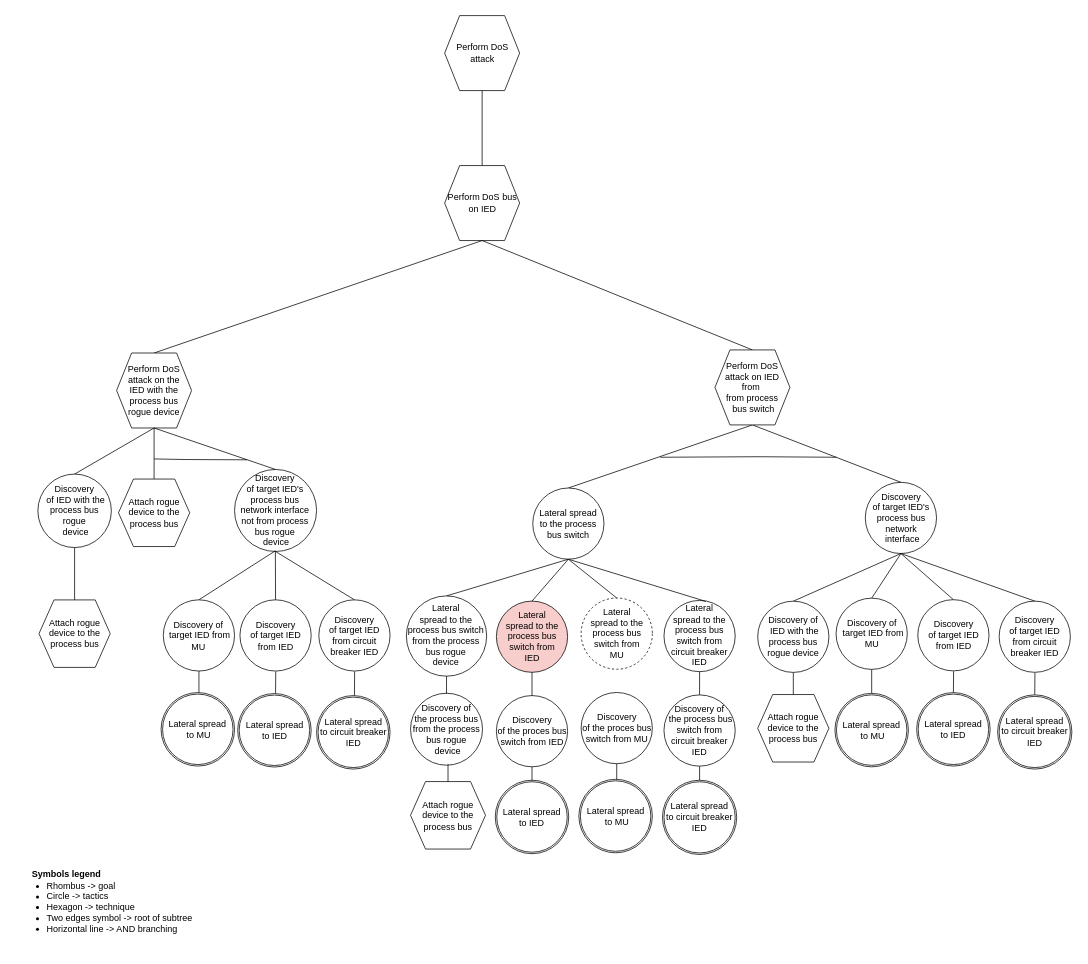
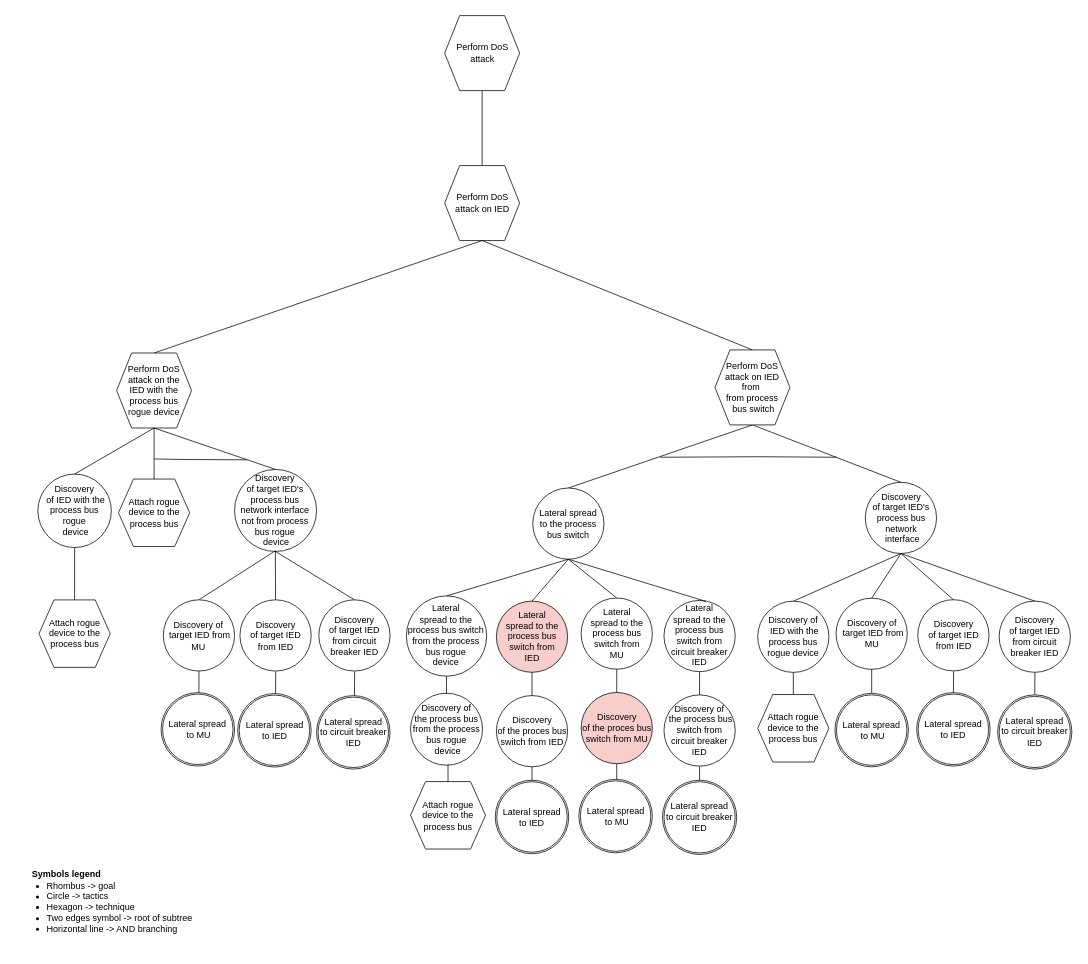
(483, 203) -> (483, 203)
(617, 634) -> (617, 634)
none -> (617, 681)
(617, 728) -> (617, 728)
